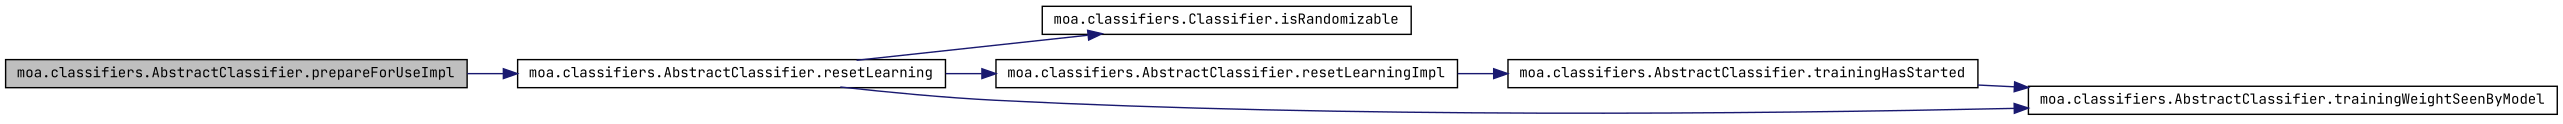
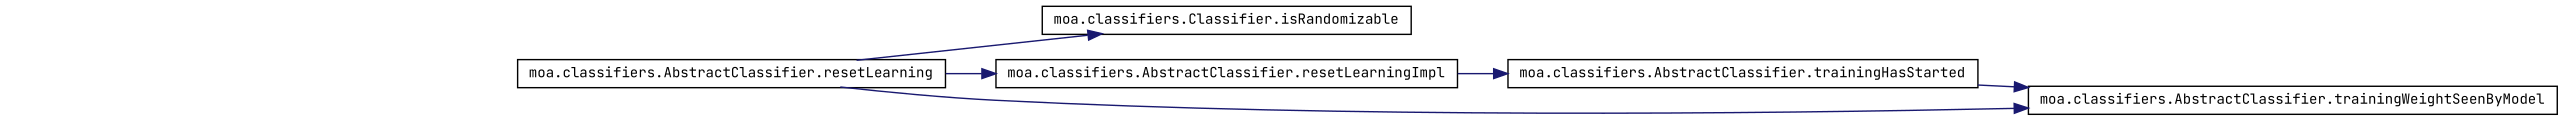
(236, 74) -> none
